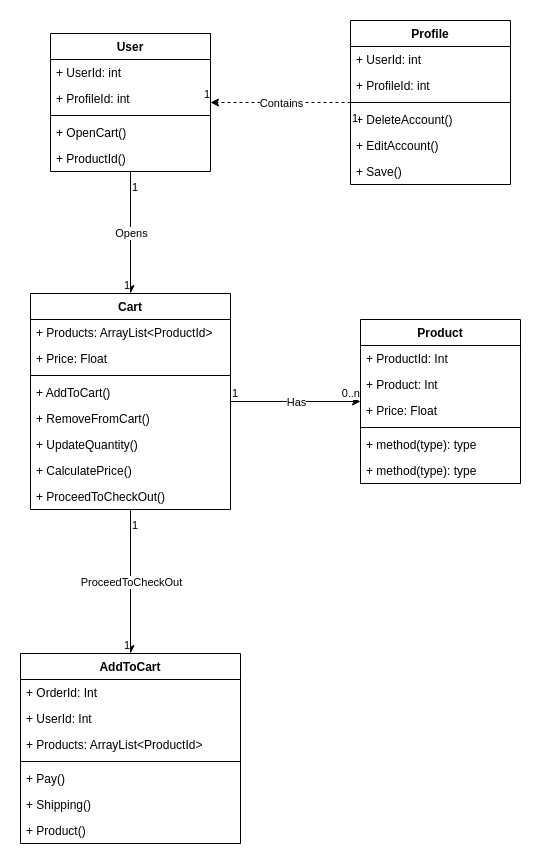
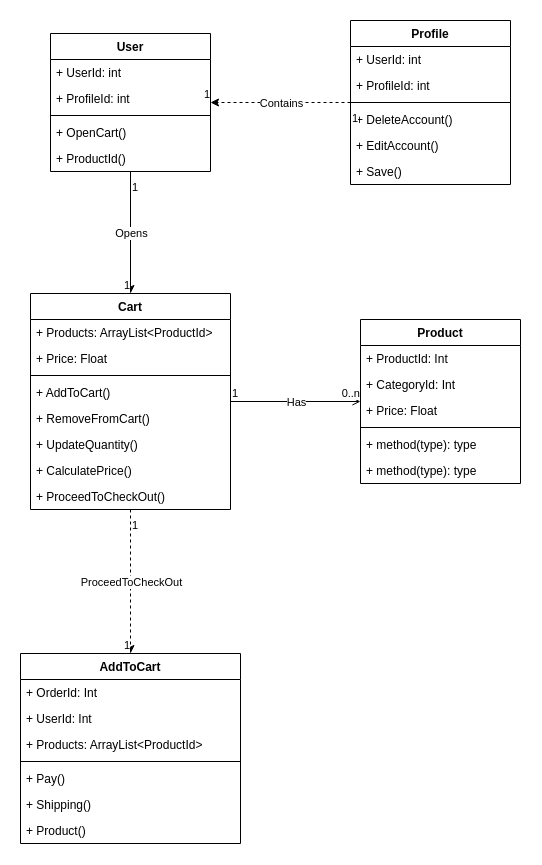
(409, 386) -> (419, 386)
(352, 402) -> (353, 402)
(131, 544) -> (131, 544)
